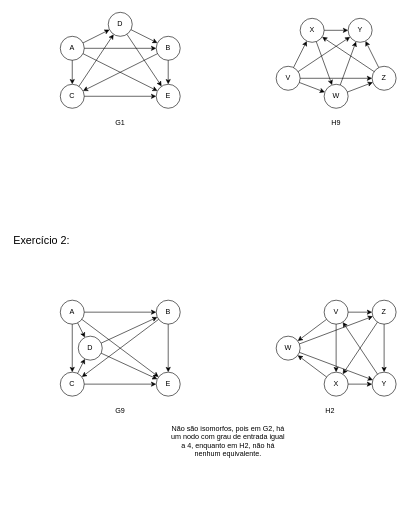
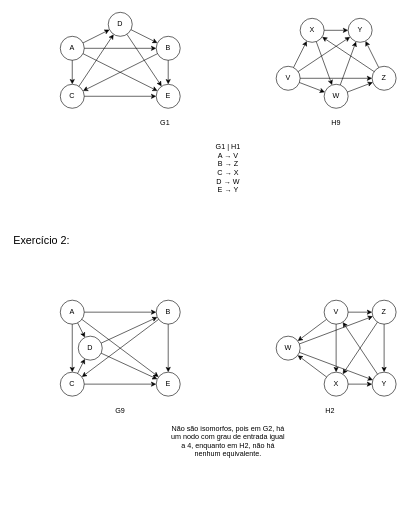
(120, 123) -> (165, 123)
none -> (228, 168)
